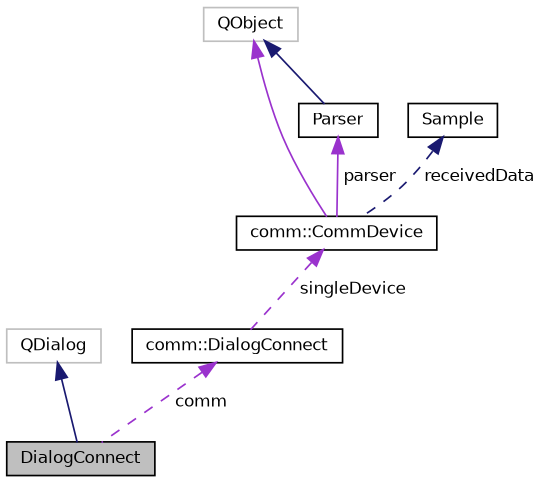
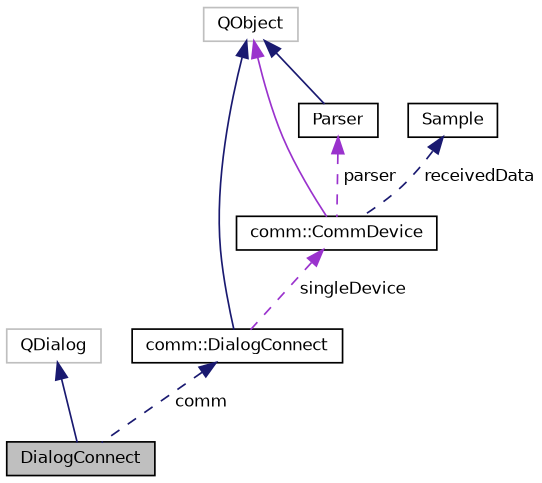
(337, 185) -> (337, 185)
none -> (220, 193)
(152, 407) -> (152, 407)
